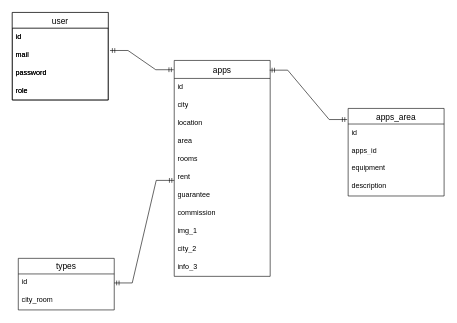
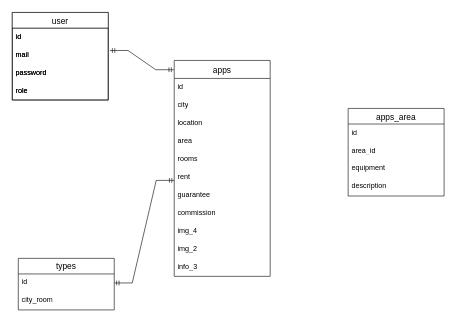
(313, 100) -> none
(365, 150) -> (365, 150)
(187, 231) -> (187, 231)
(189, 249) -> (187, 249)
